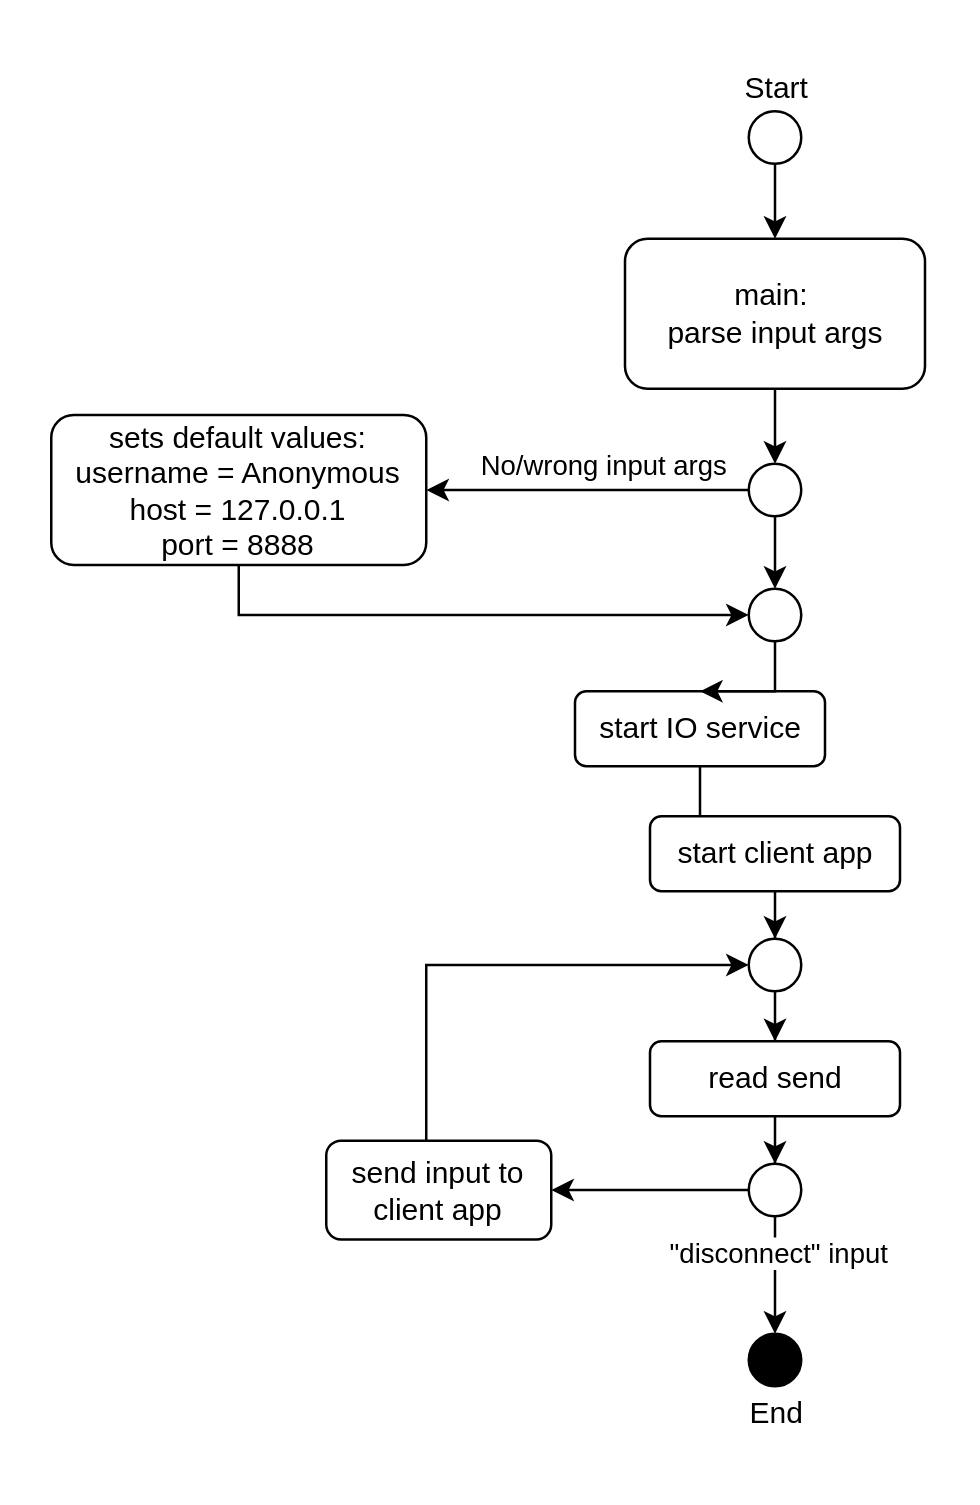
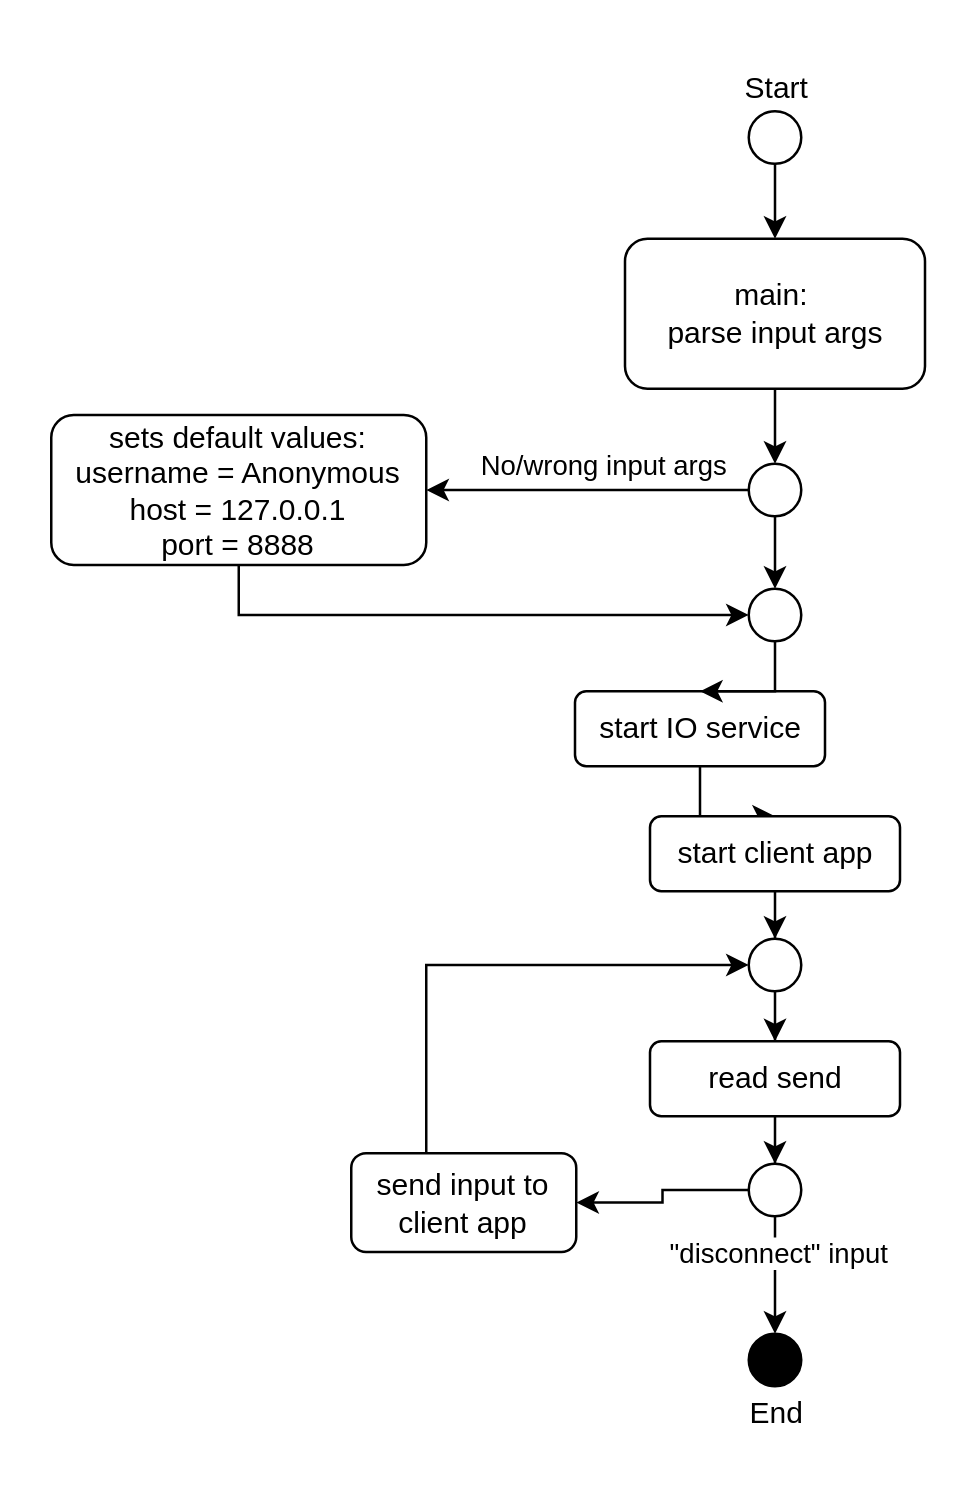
(763, 816) -> (757, 816)
(439, 1190) -> (464, 1203)
